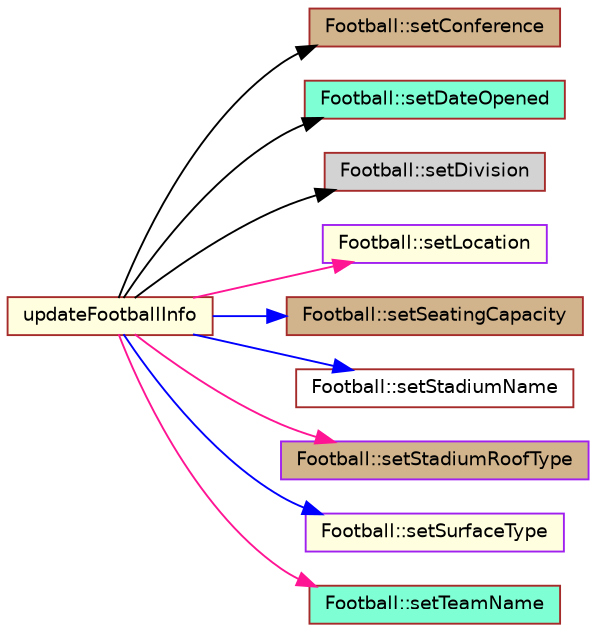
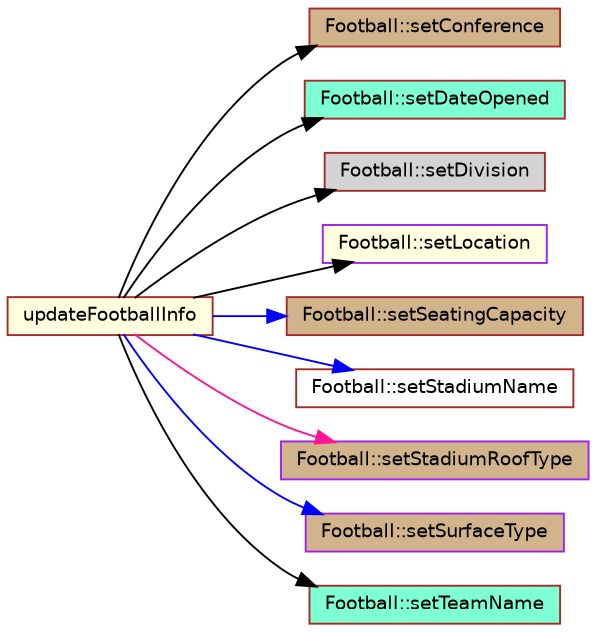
(263, 282) -> (263, 282)
(190, 471) -> (190, 471)
(435, 533) -> (435, 533)
